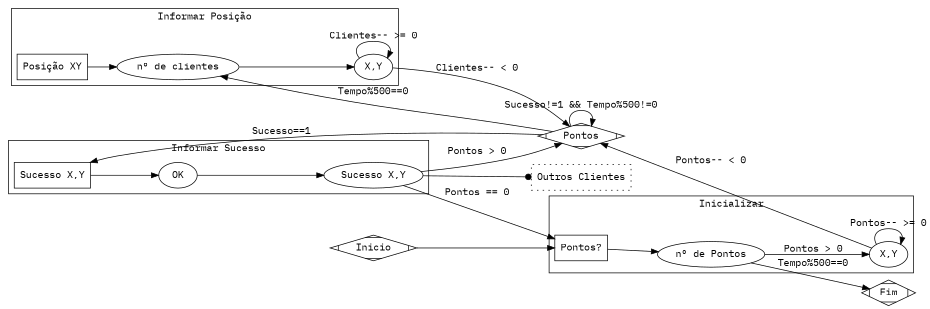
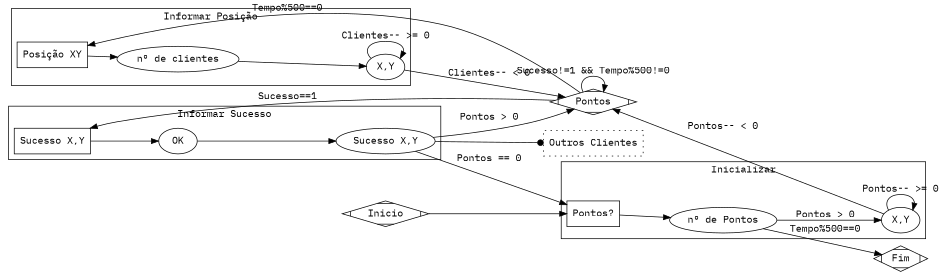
(390, 108) -> (345, 14)
